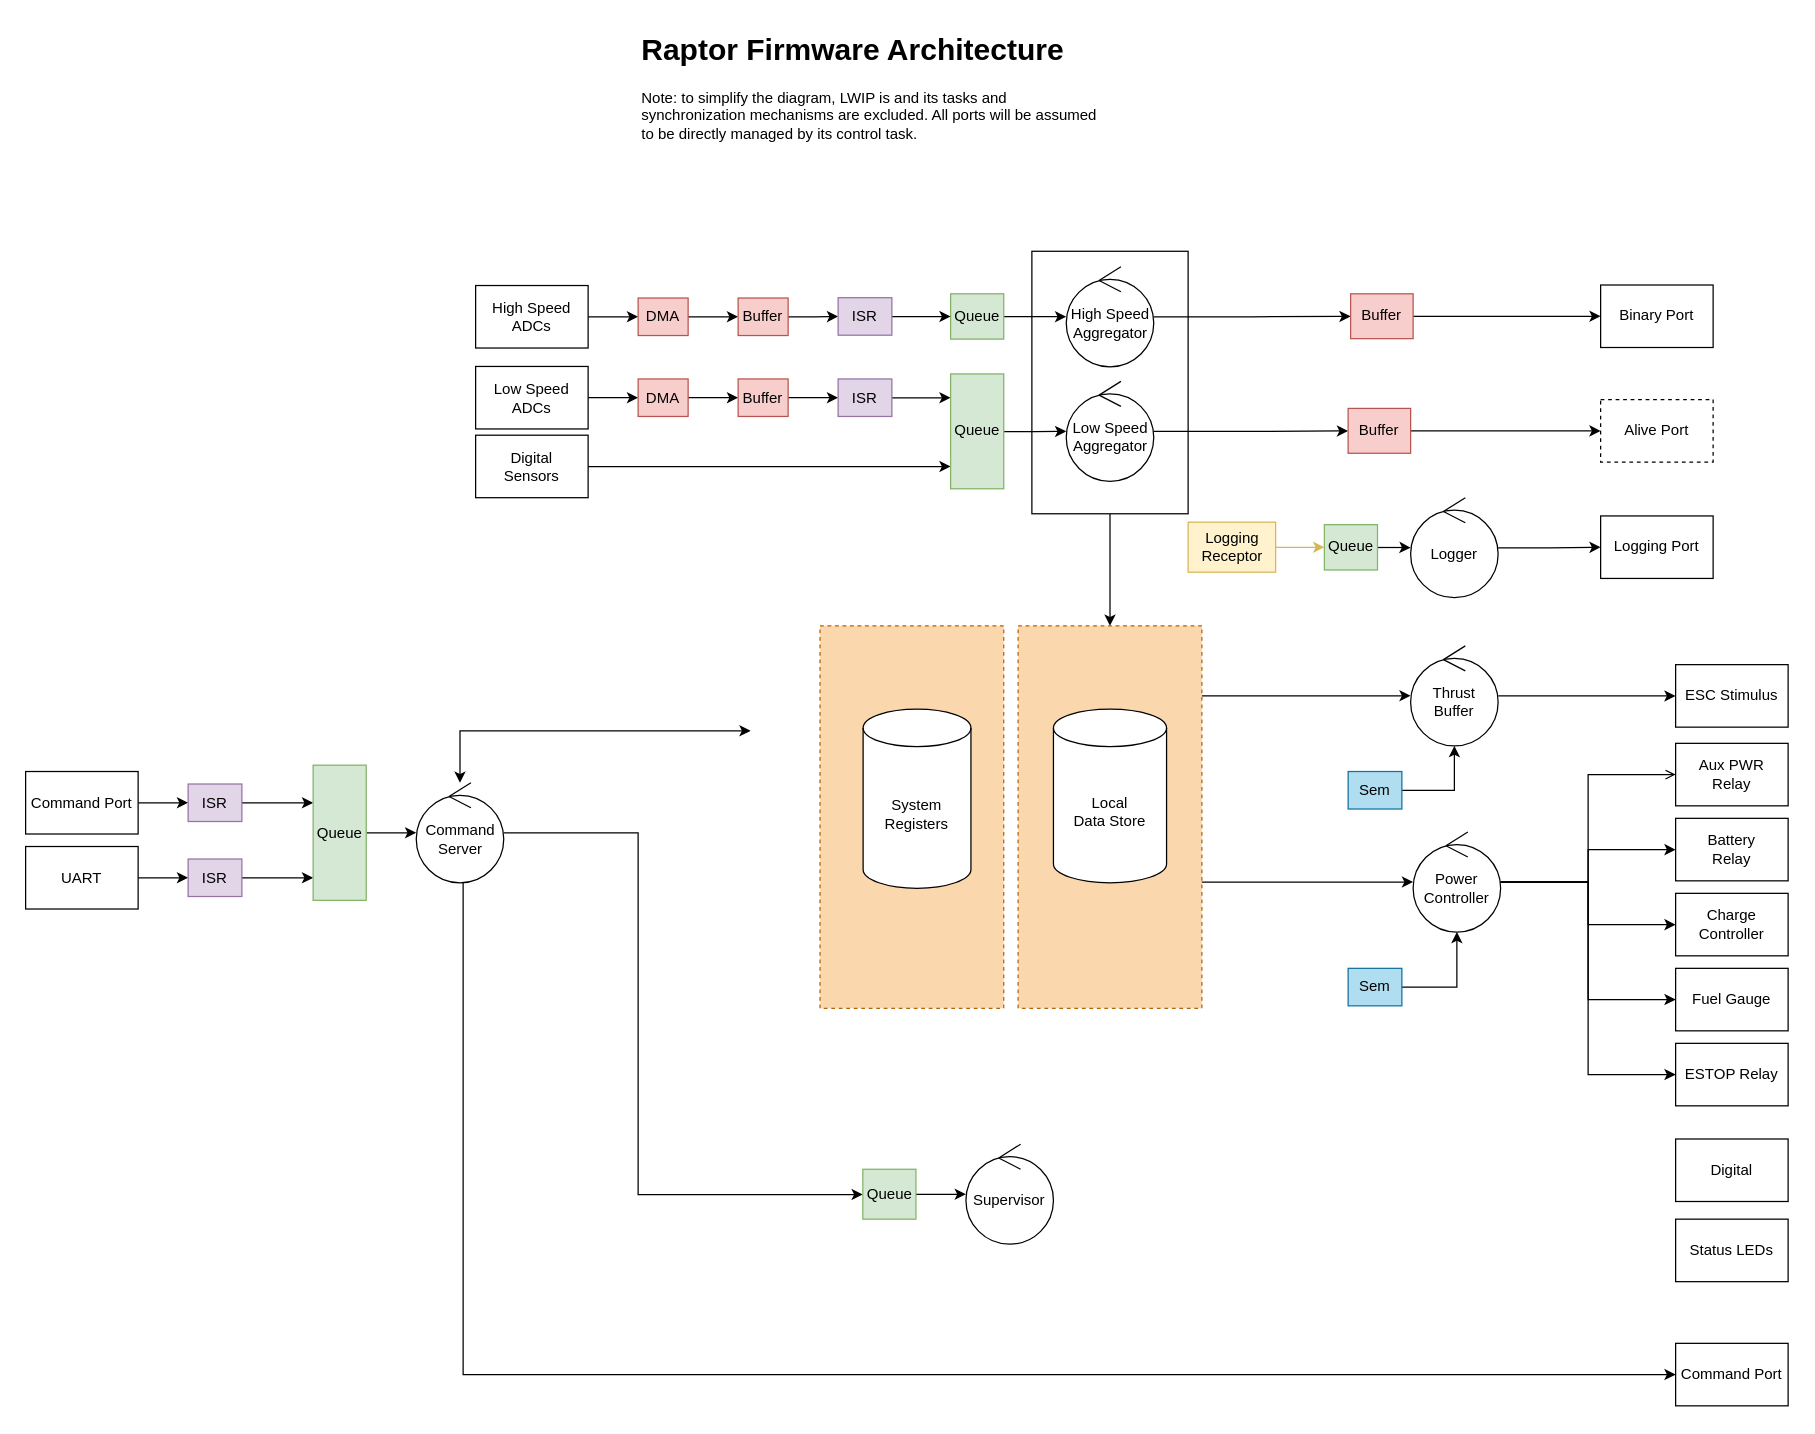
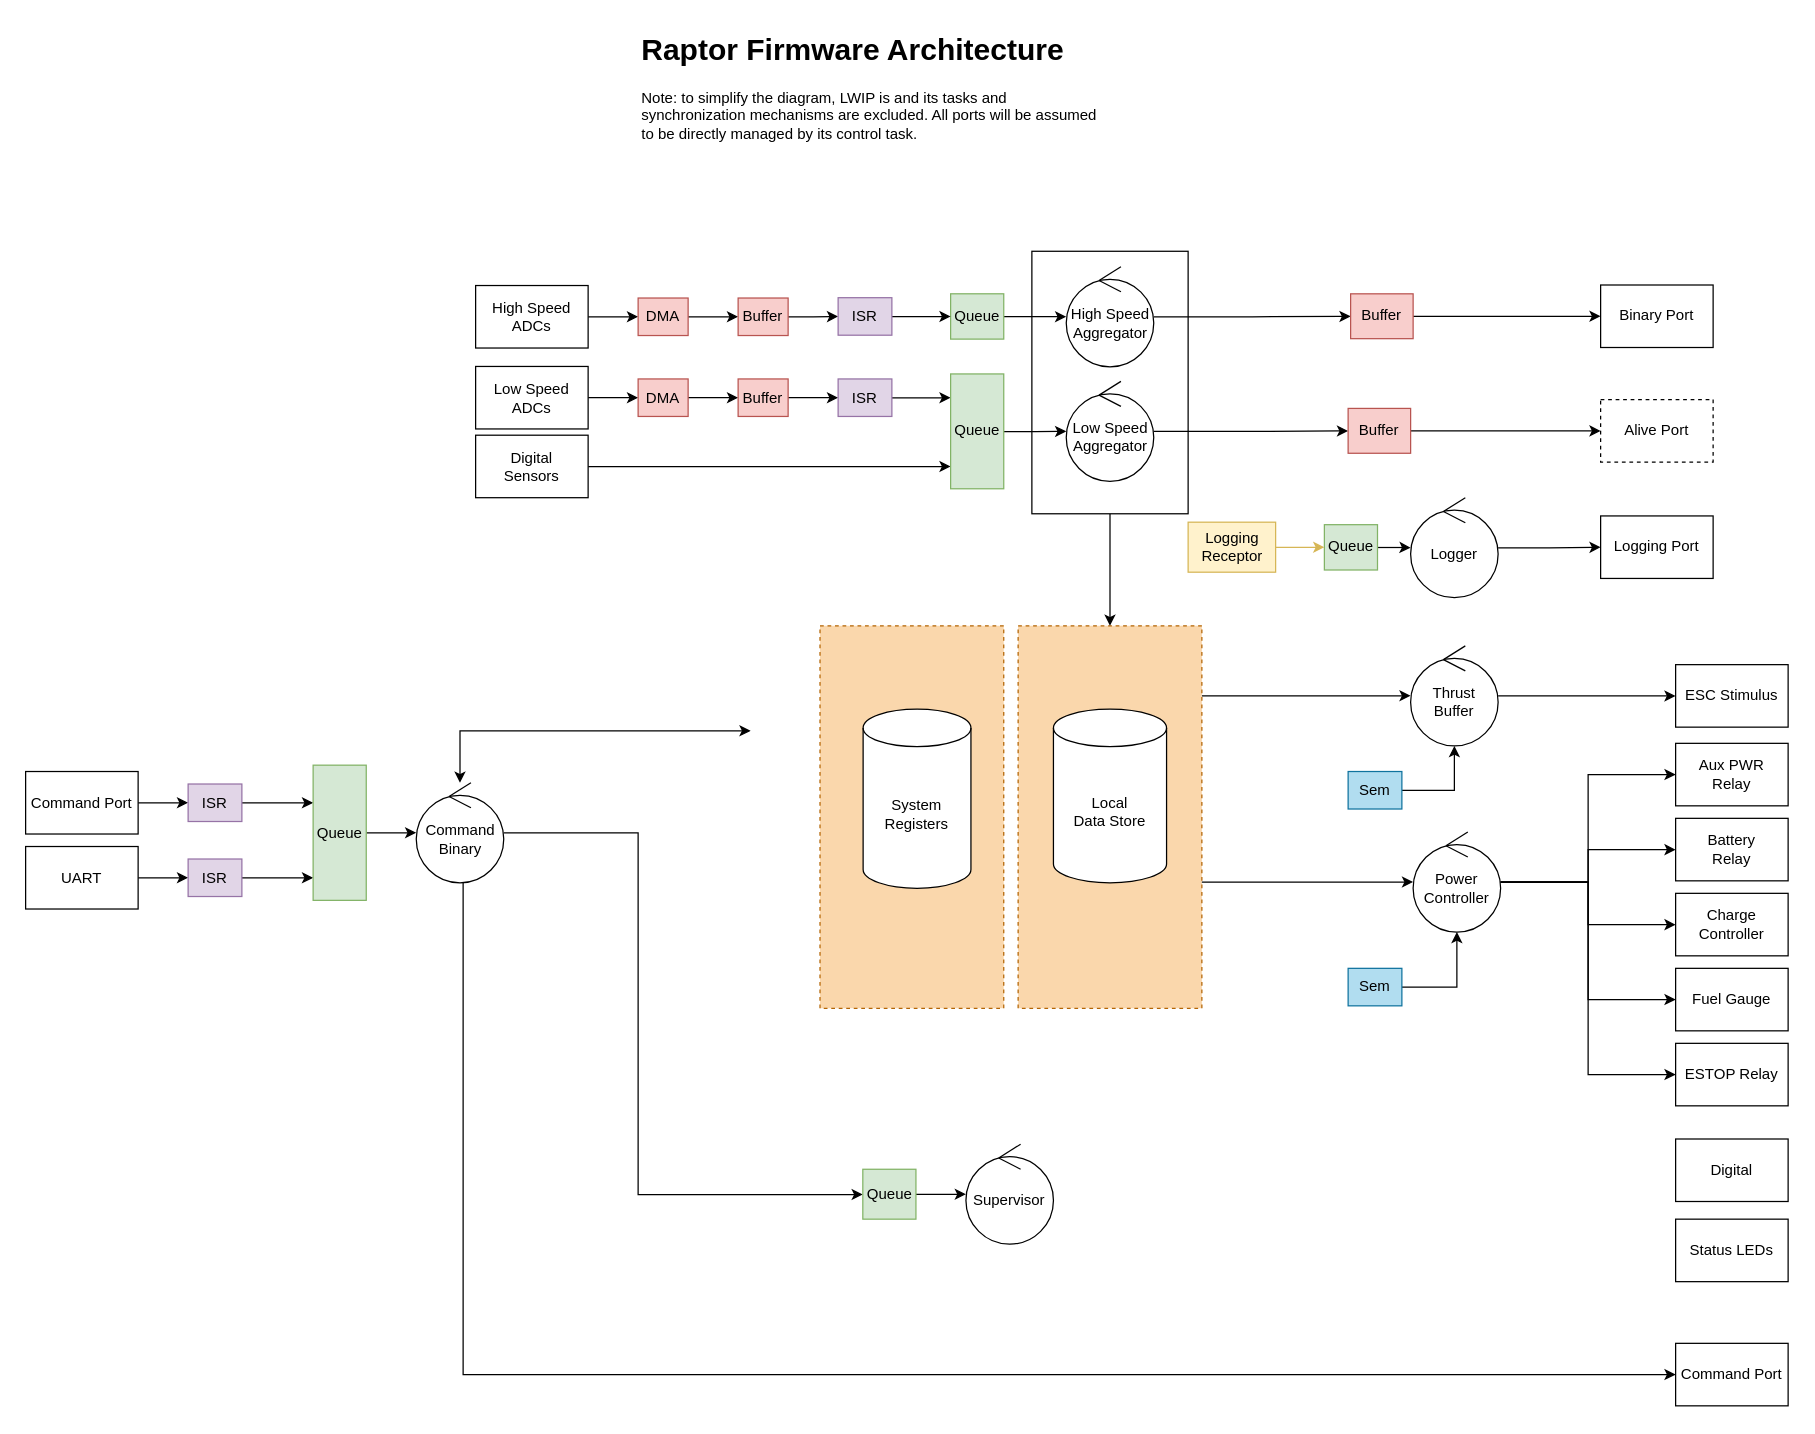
(1668, 774) -> (1666, 774)
(461, 839) -> (461, 839)
